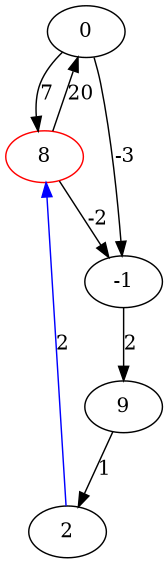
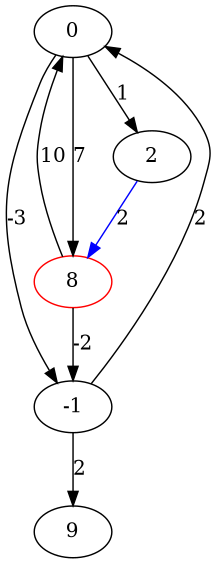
(81, 94) -> (54, 157)
none -> (194, 212)
(99, 463) -> (109, 88)
